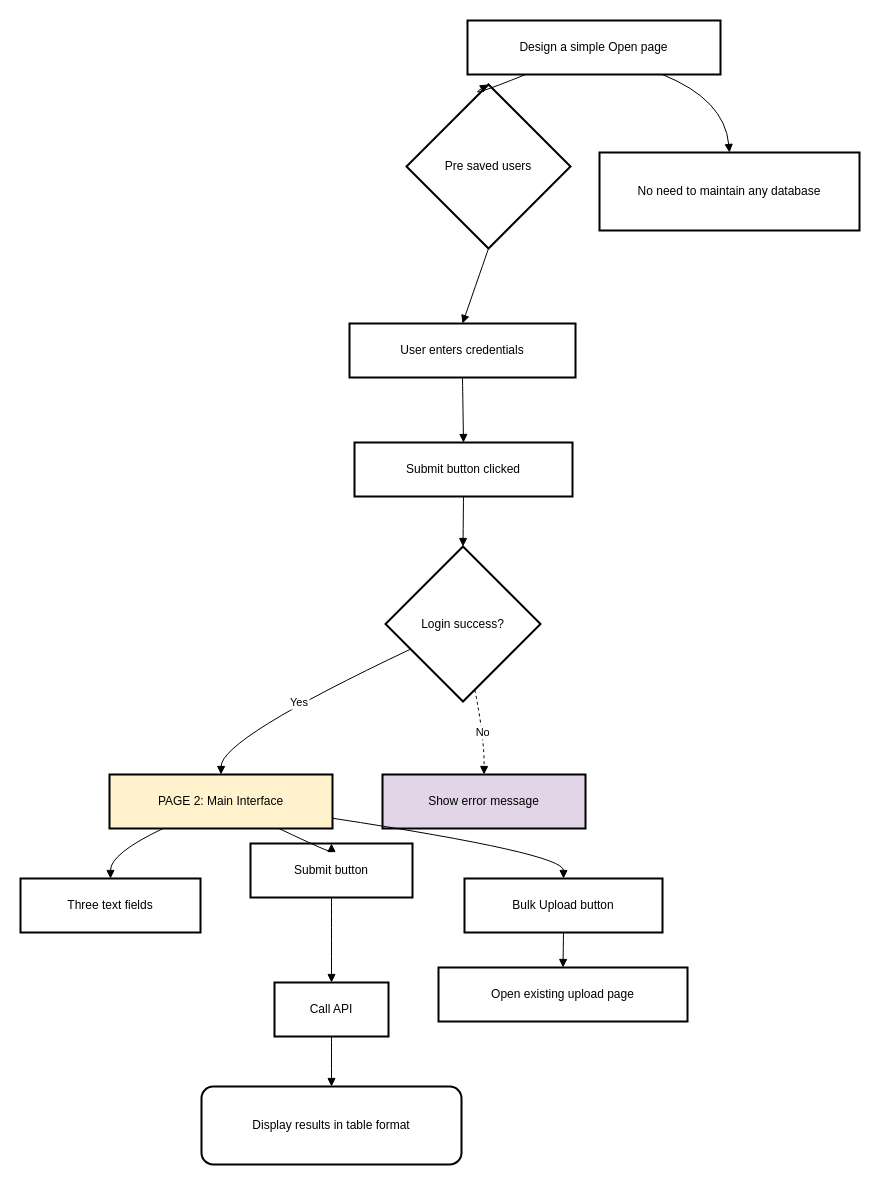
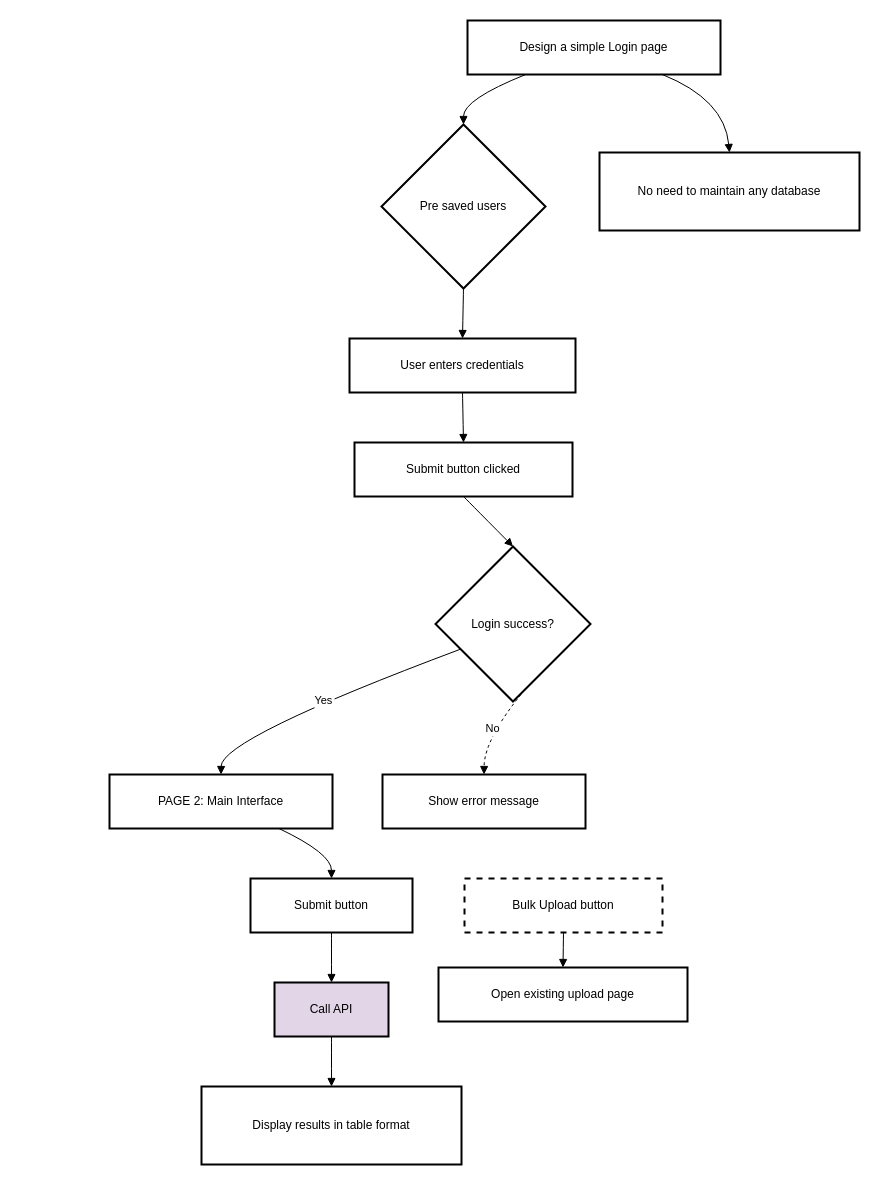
(594, 48) -> (594, 48)
(489, 167) -> (464, 207)
(463, 351) -> (463, 366)
(463, 624) -> (513, 624)
(221, 802) -> (221, 802)
(484, 802) -> (484, 802)
(484, 844) -> none
(133, 845) -> none
(332, 871) -> (332, 906)
(111, 906) -> none
(564, 906) -> (564, 906)
(332, 1010) -> (332, 1010)
(332, 1126) -> (332, 1126)
